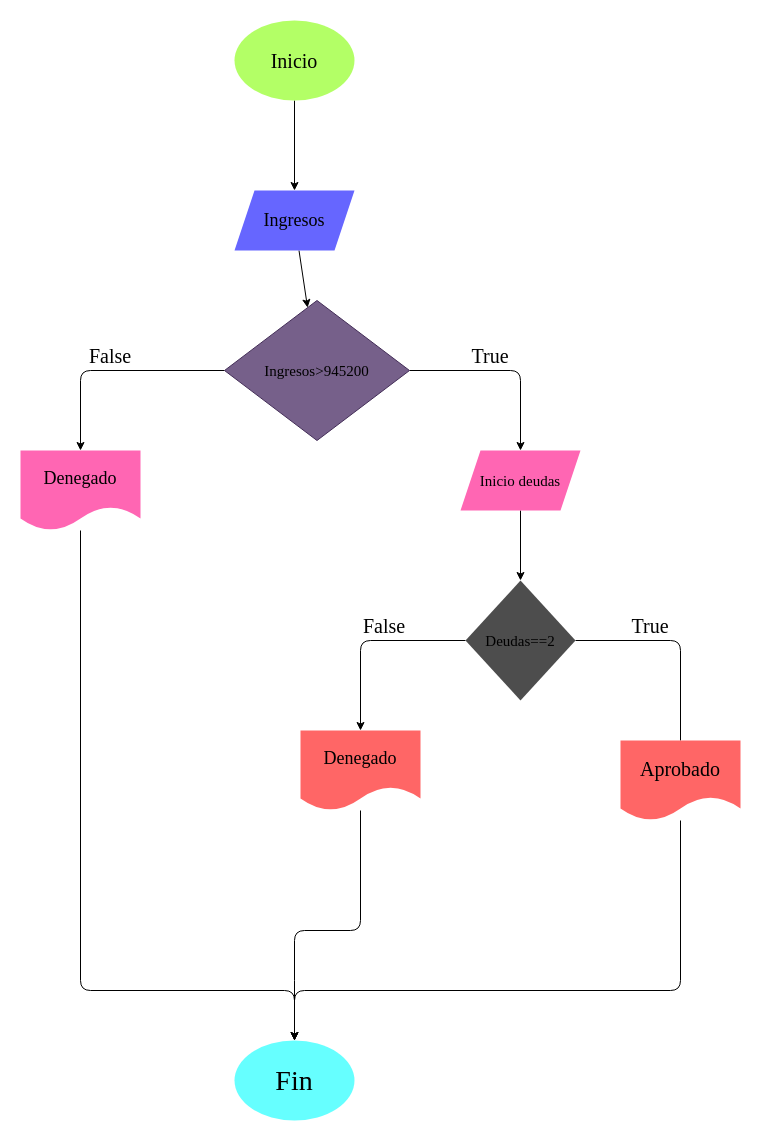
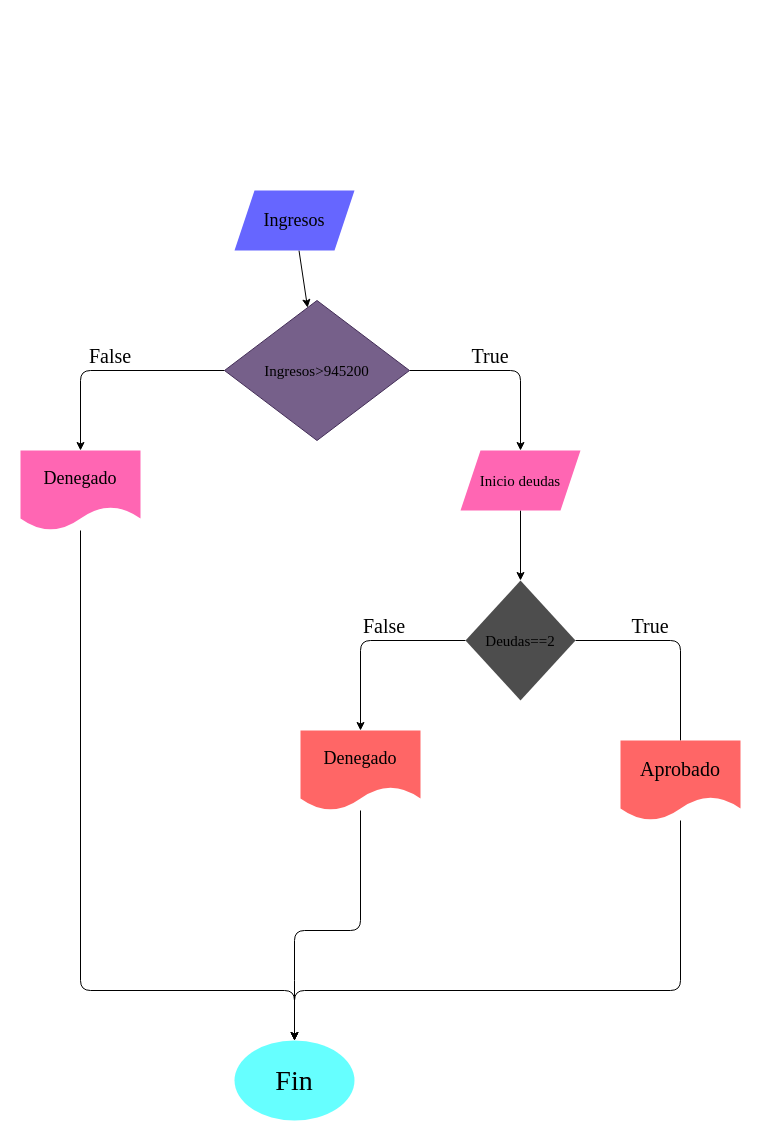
(295, 61) -> none
(295, 142) -> none
